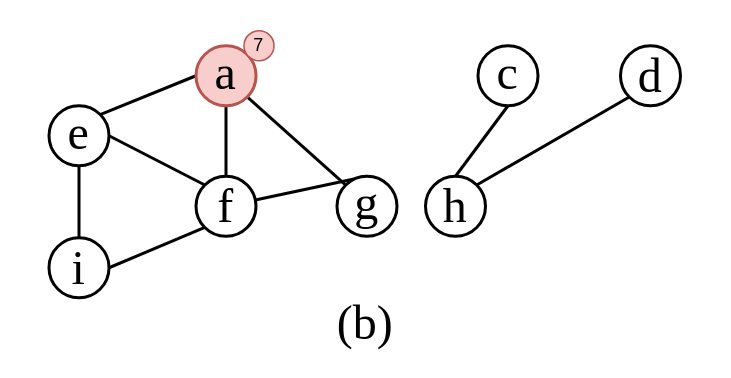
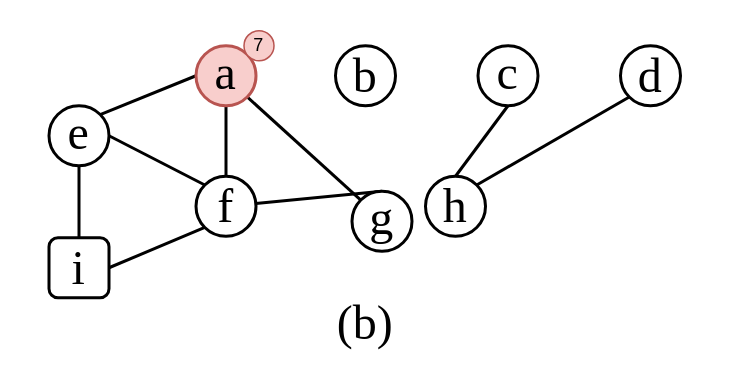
none -> (365, 76)
(367, 206) -> (382, 221)
(79, 268) -> (79, 268)
